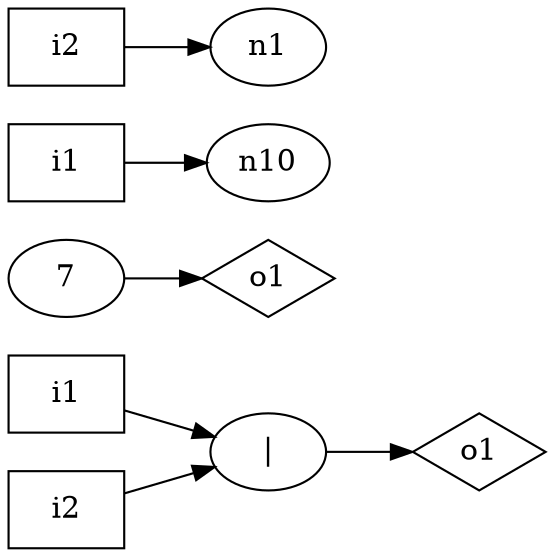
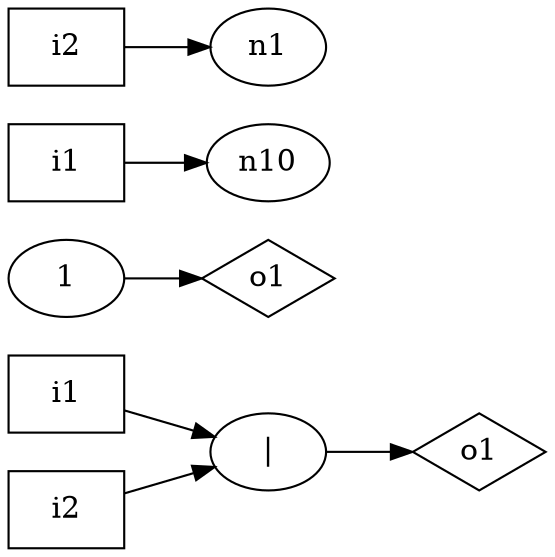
(66, 278) -> (66, 278)
